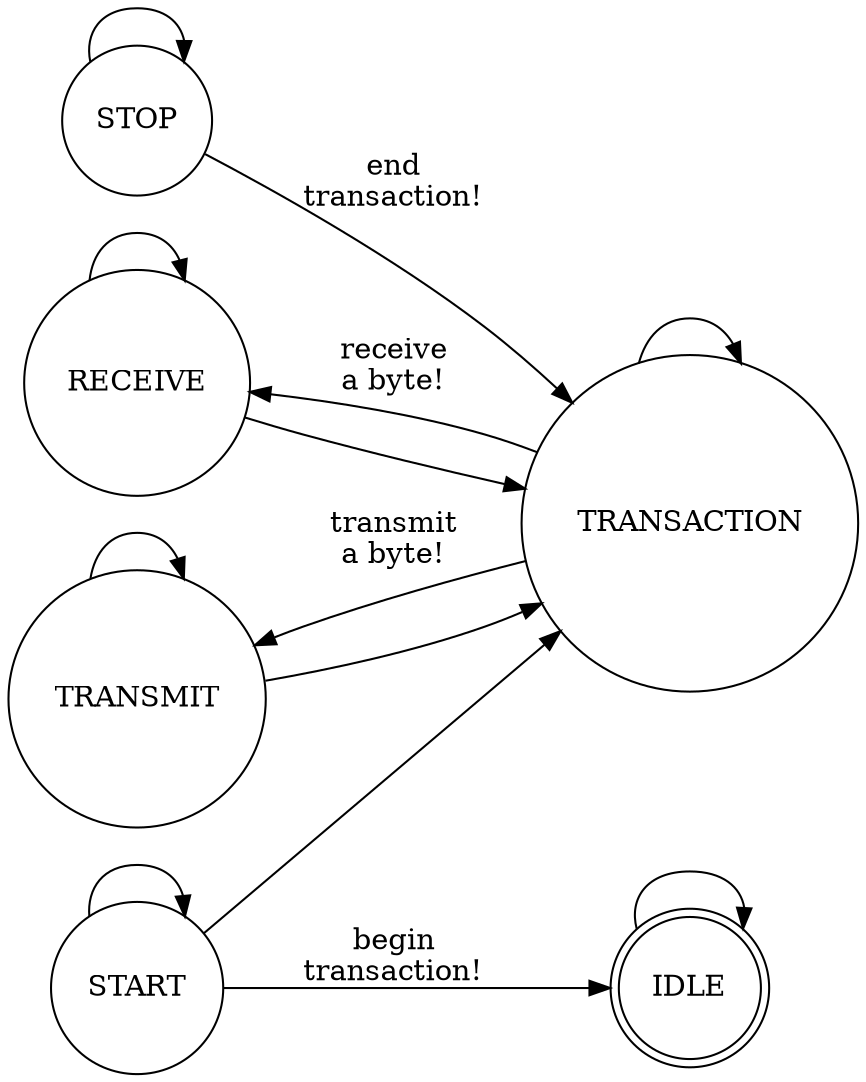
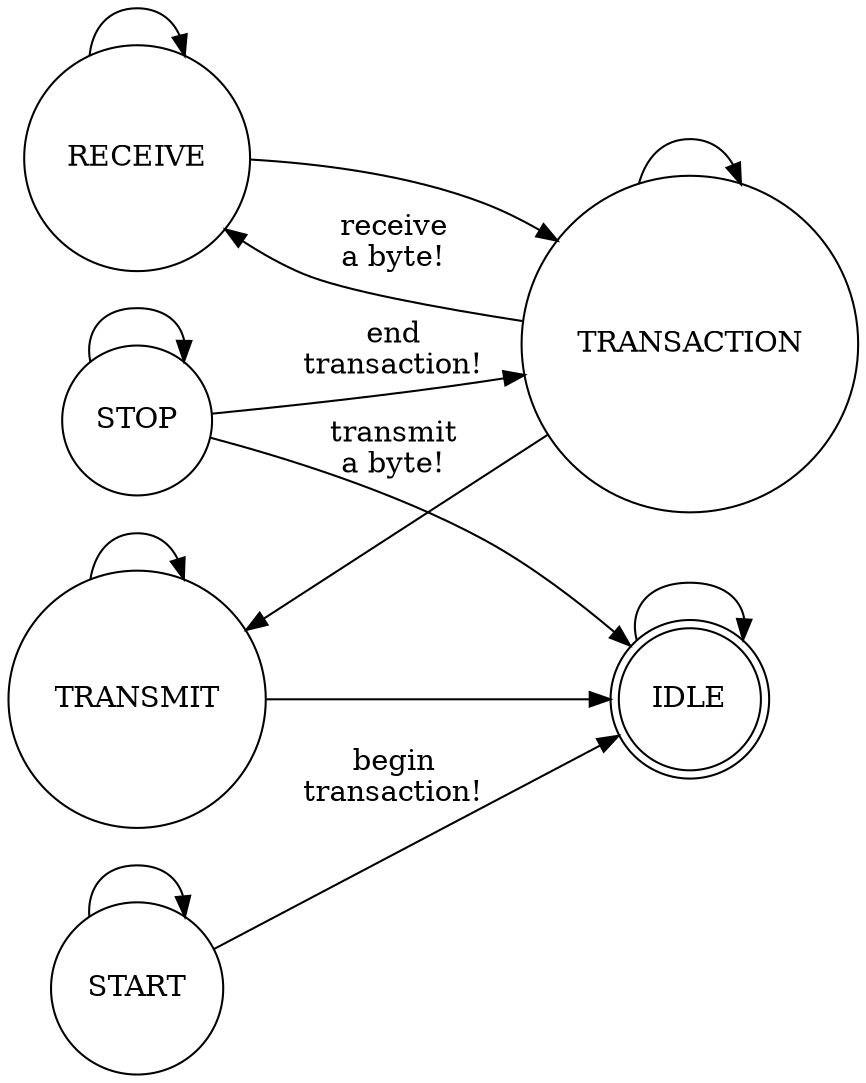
none -> (414, 506)
(396, 653) -> (428, 699)
(374, 789) -> none
